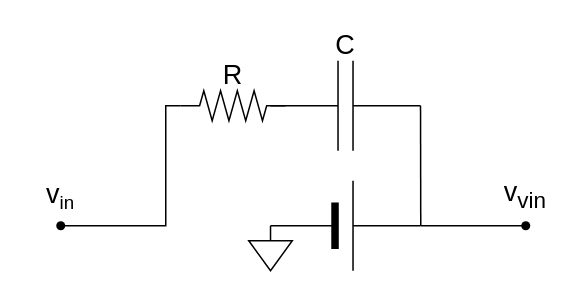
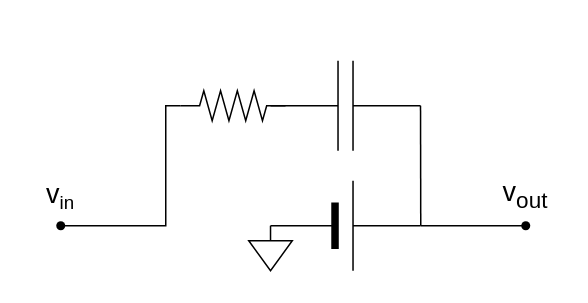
(346, 46) -> none
(233, 76) -> none
(526, 196) -> (526, 196)
